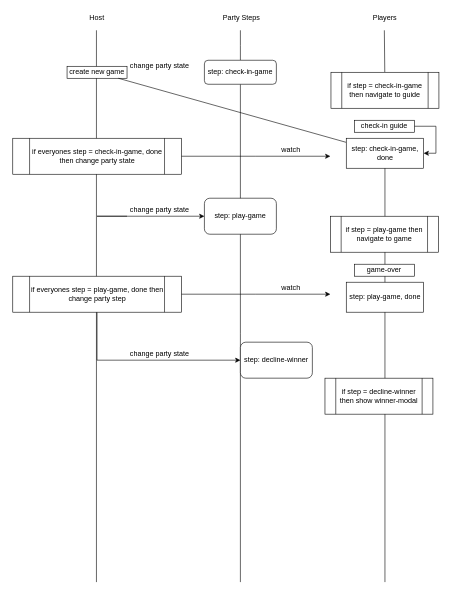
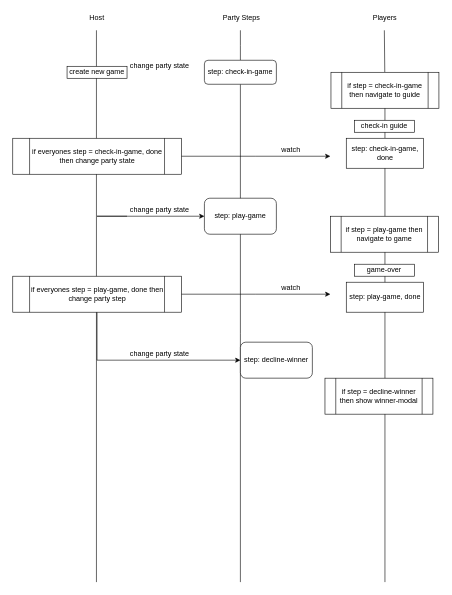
(233, 111) -> (385, 115)
(435, 126) -> none
